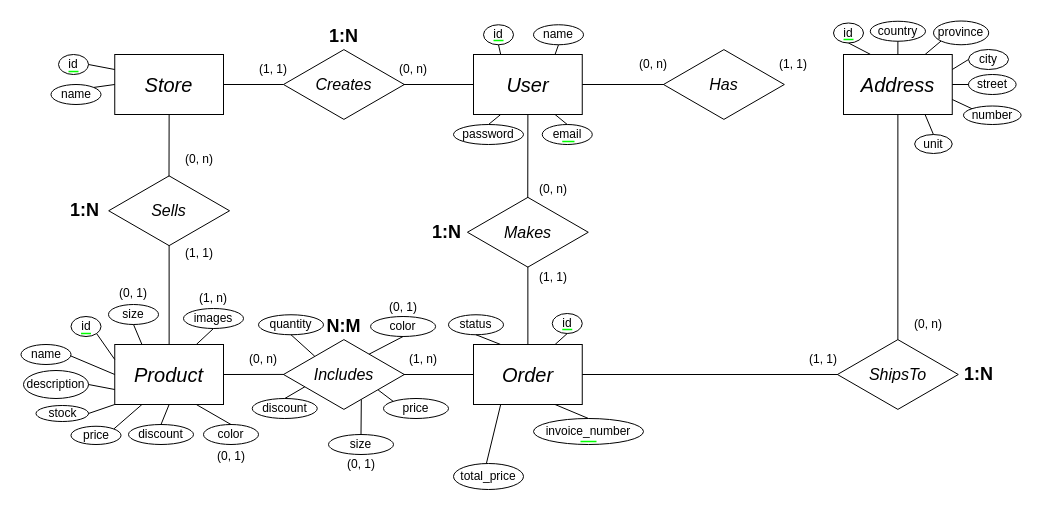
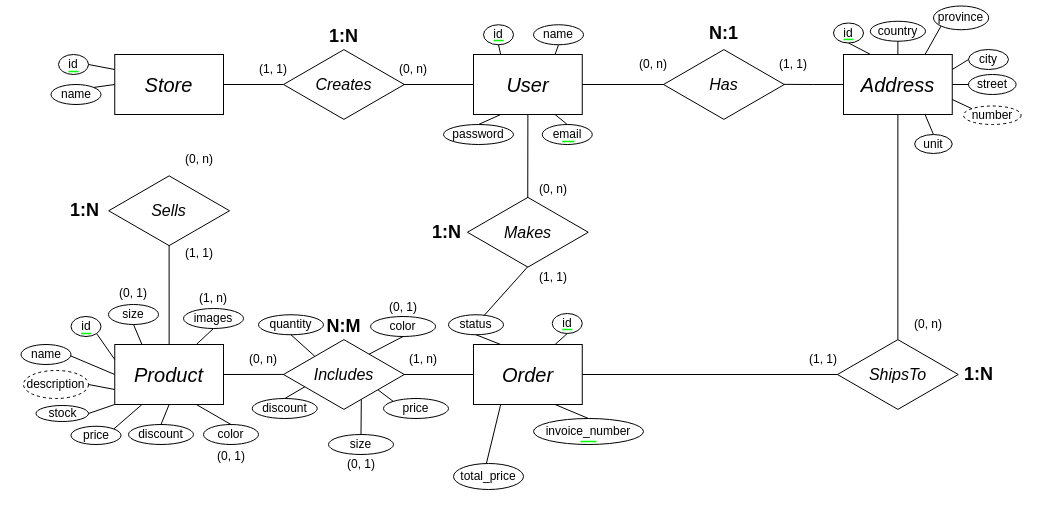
none -> (724, 33)
(961, 33) -> (961, 18)
none -> (815, 85)
(992, 115) -> (992, 115)
(489, 135) -> (479, 135)
(169, 144) -> none
(528, 306) -> (505, 292)
(56, 385) -> (56, 385)
